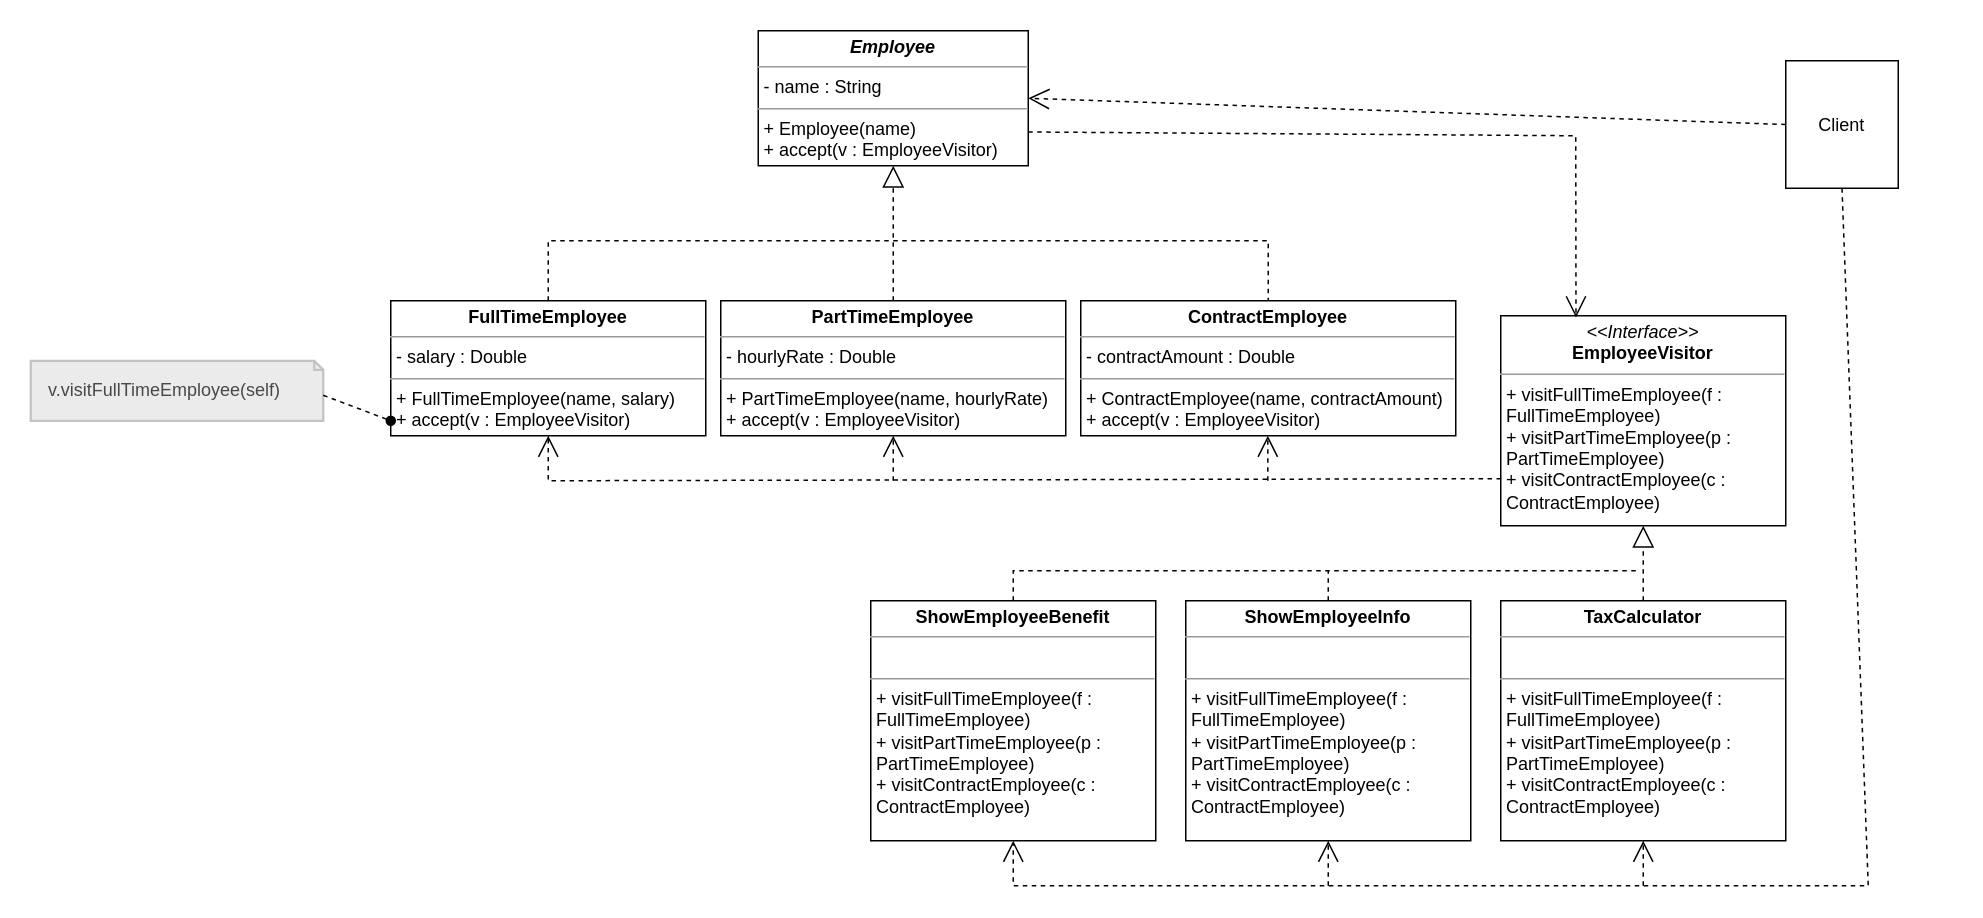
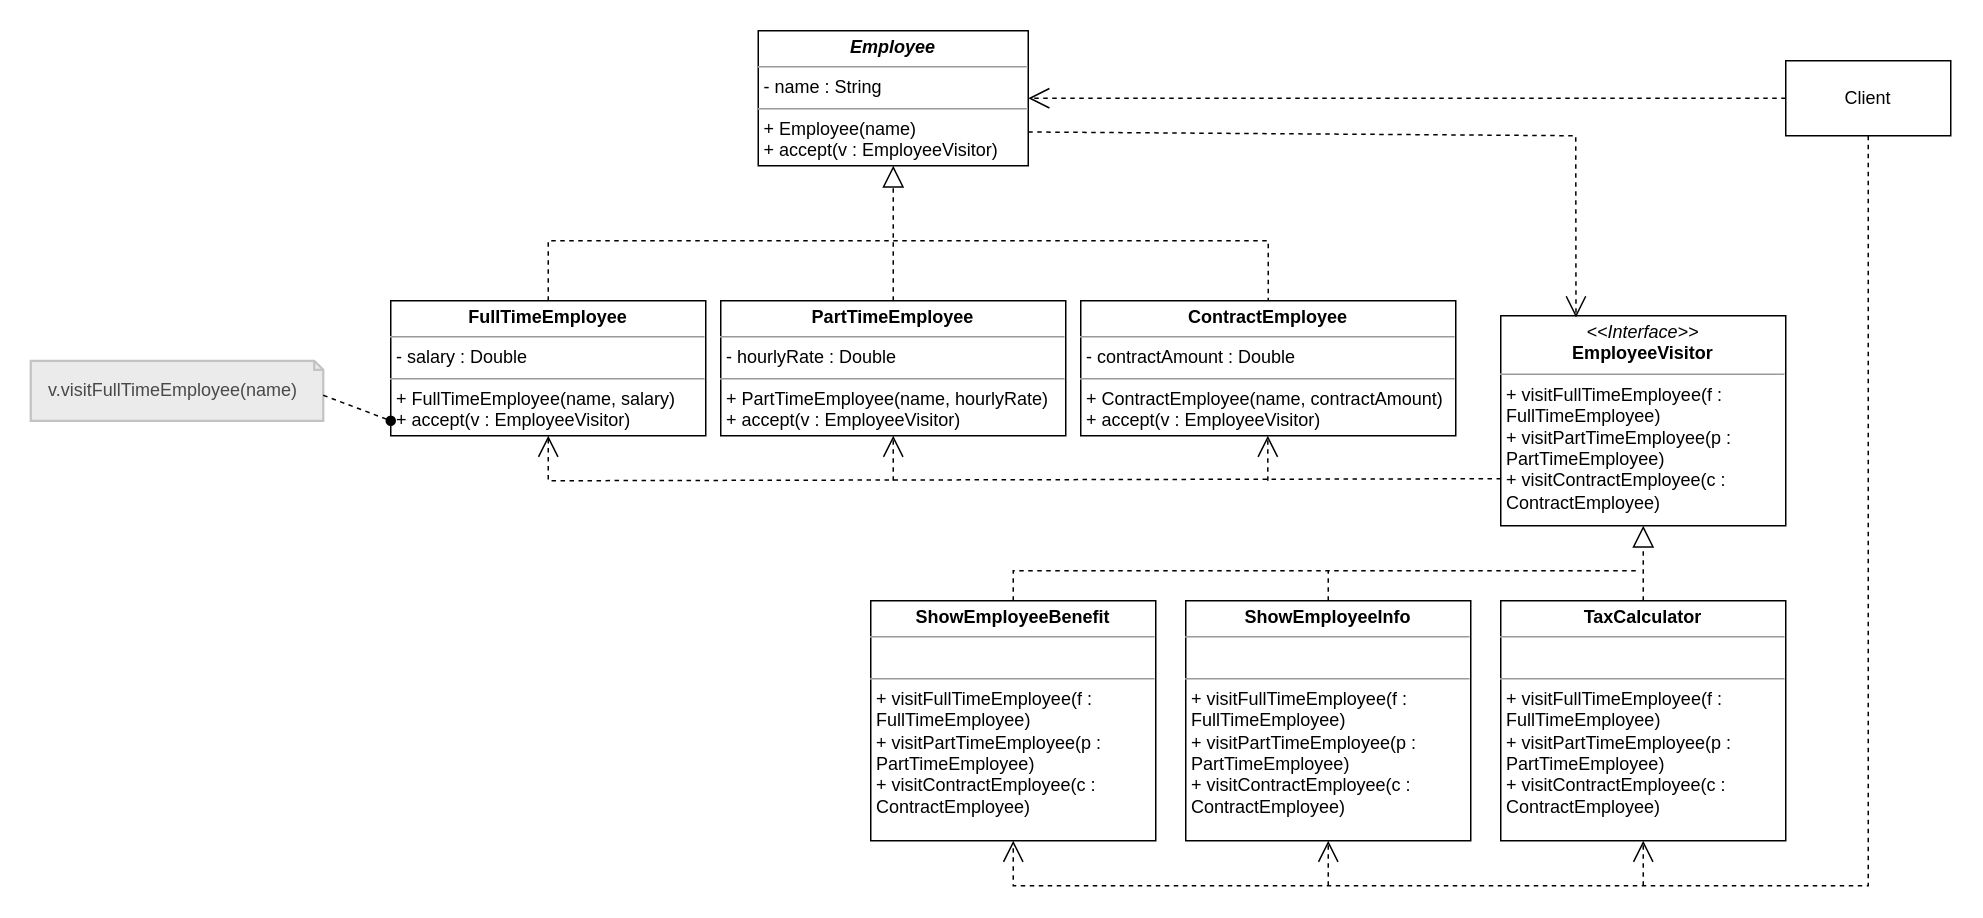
(1842, 125) -> (1868, 98)
(176, 391) -> (179, 391)
